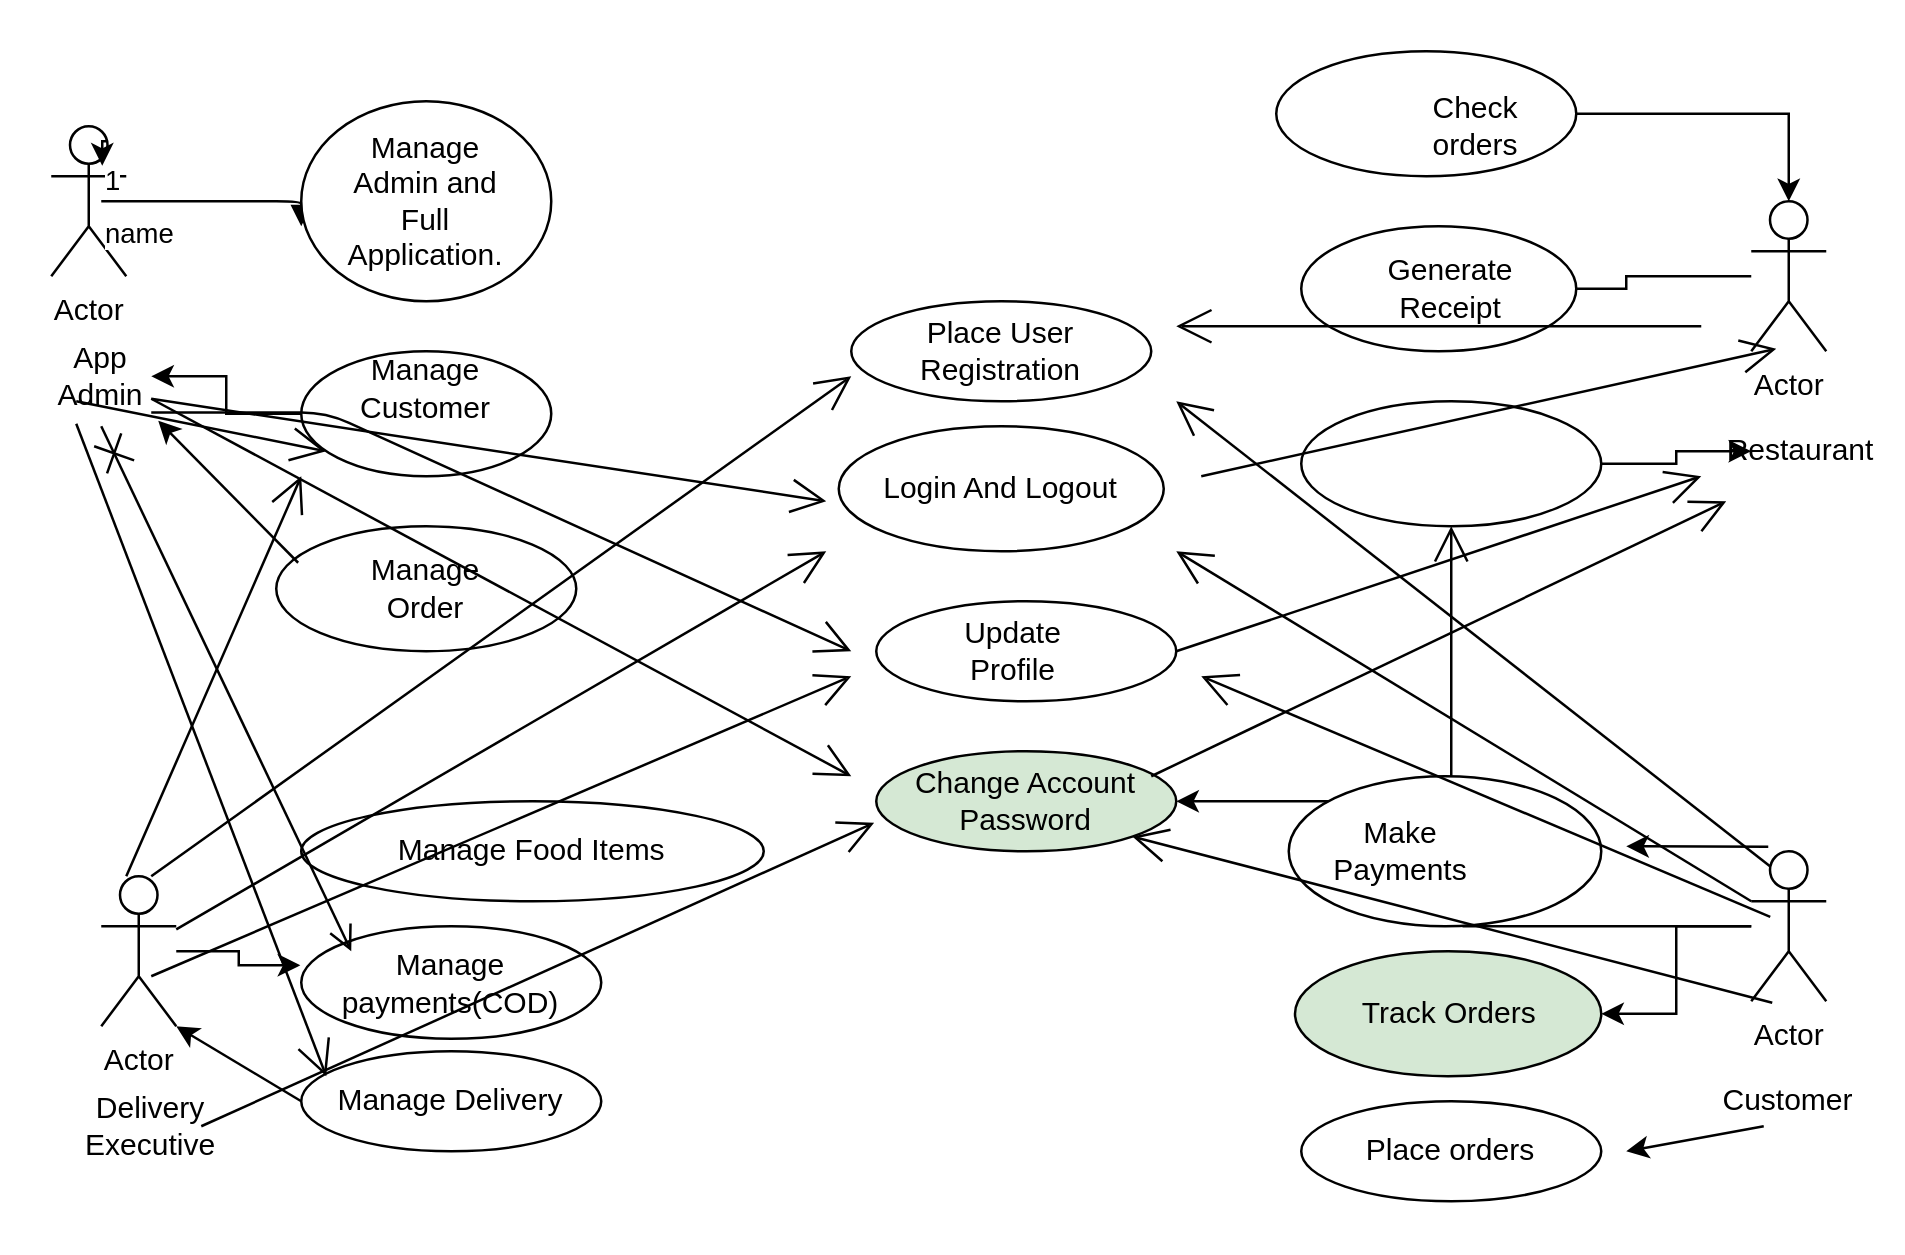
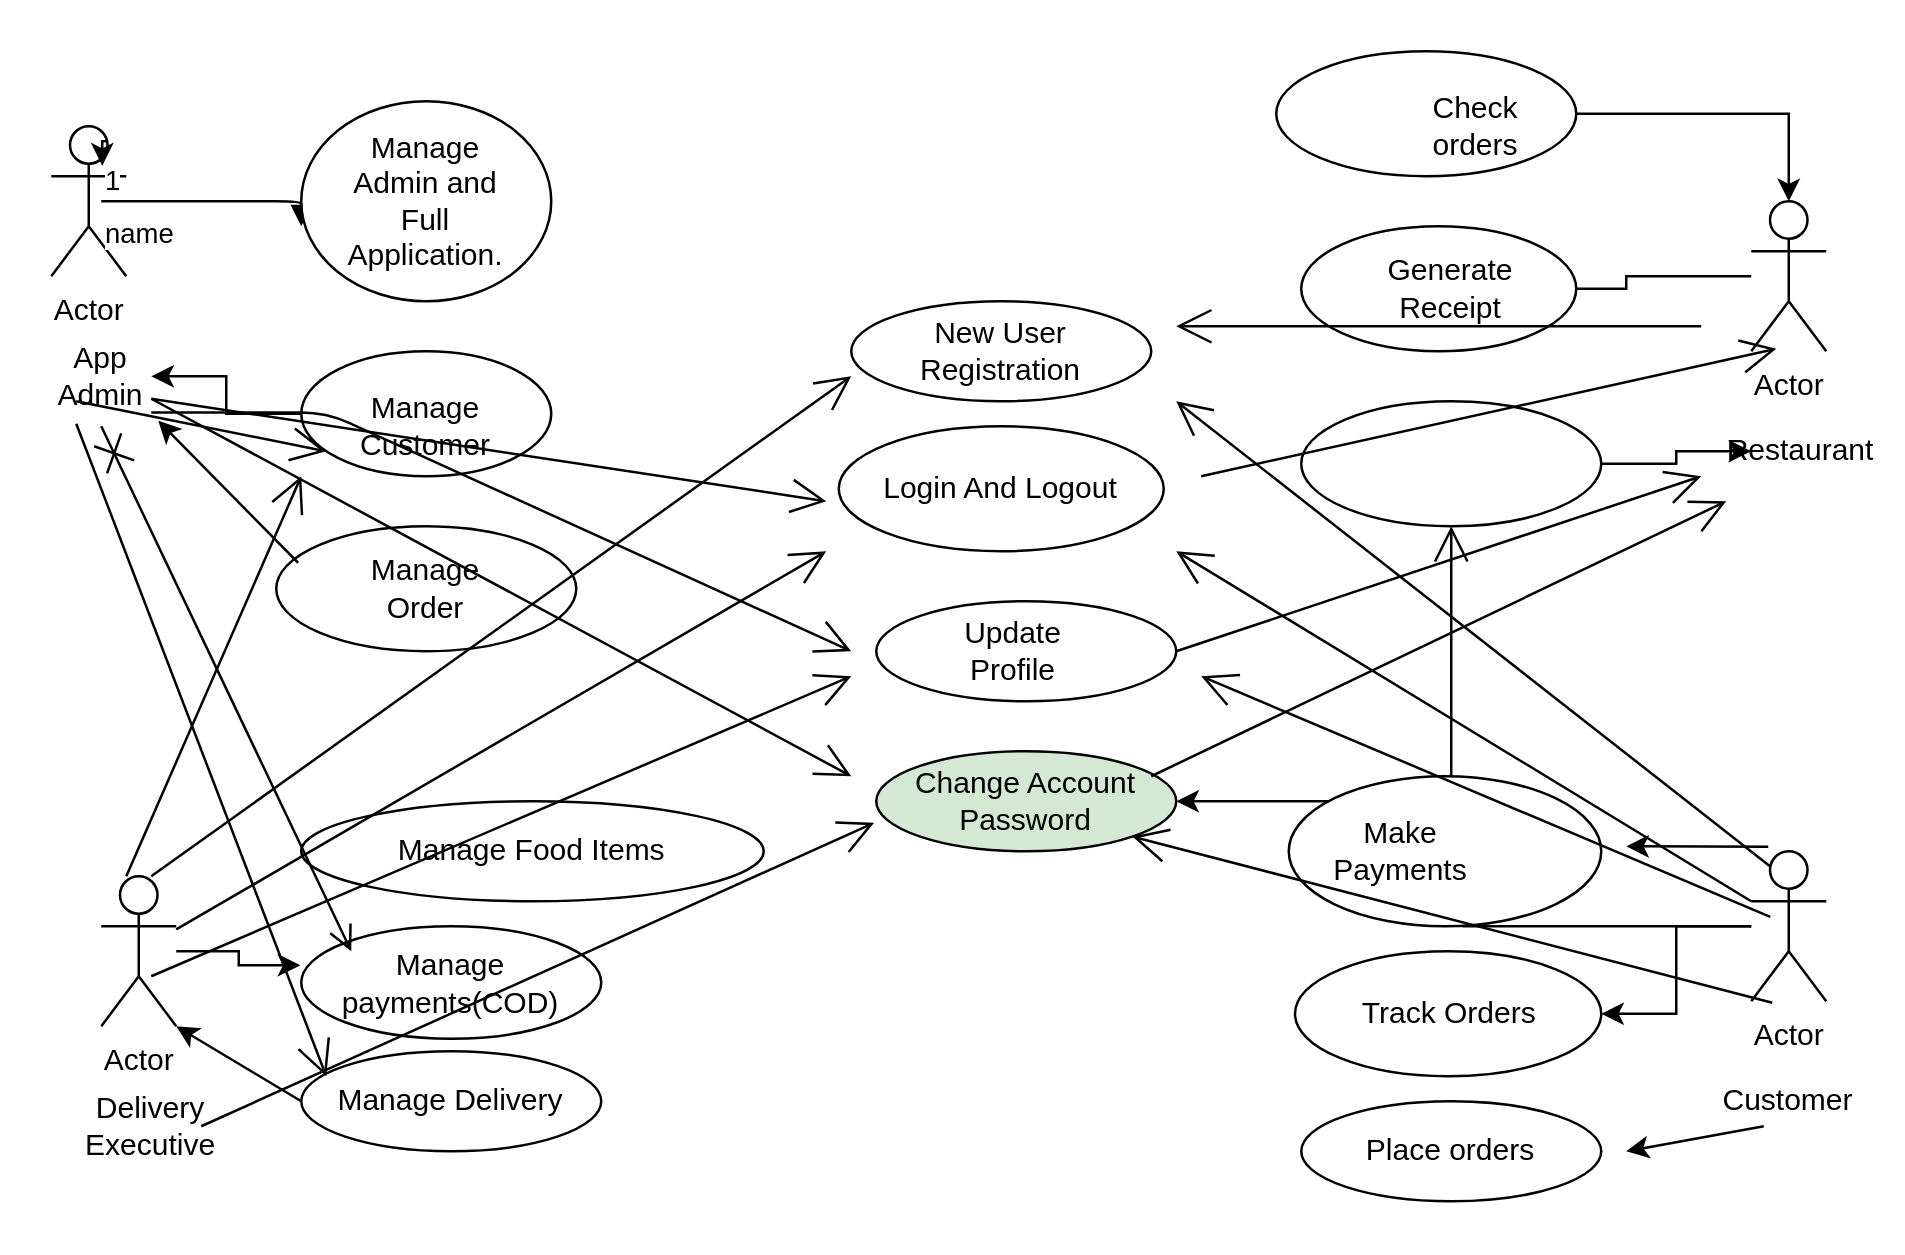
(1001, 351) -> (1001, 351)
(426, 389) -> (426, 426)
(1448, 1014) -> (1448, 1014)
